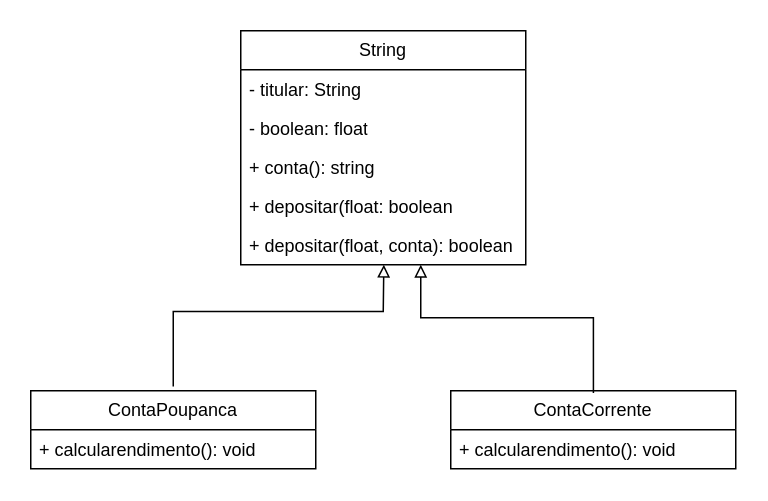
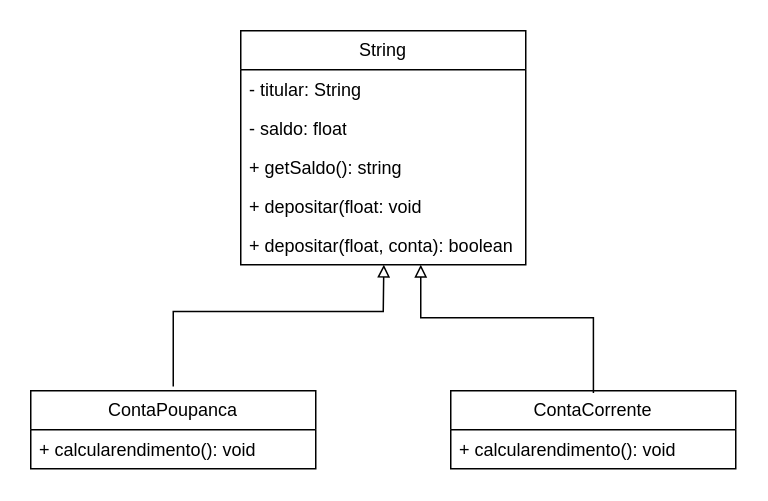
(319, 130) -> (309, 130)
(326, 169) -> (339, 169)
(367, 208) -> (352, 208)
